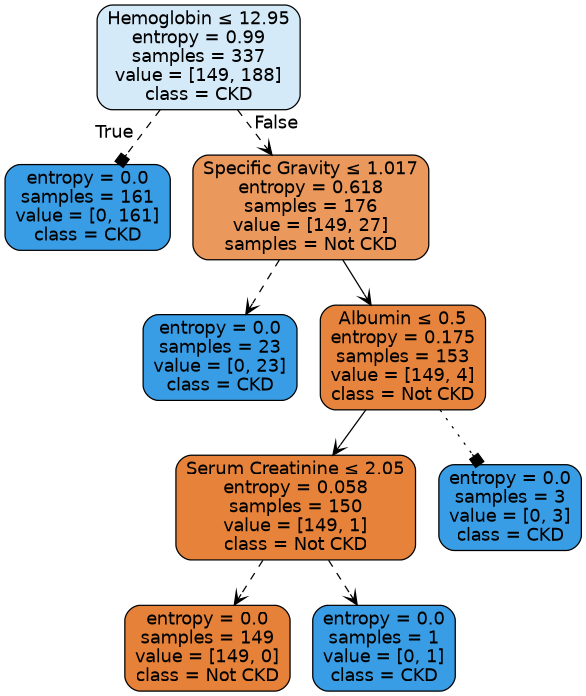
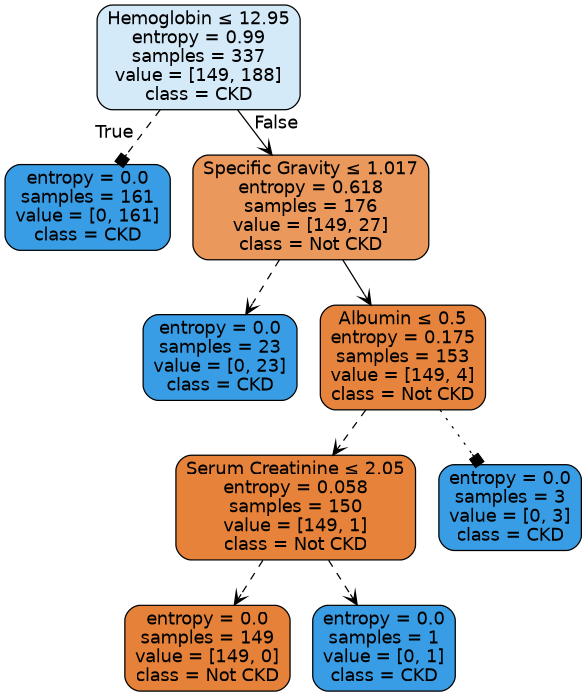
(251, 127) -> (251, 127)
(311, 245) -> (311, 245)
(353, 427) -> (353, 427)
